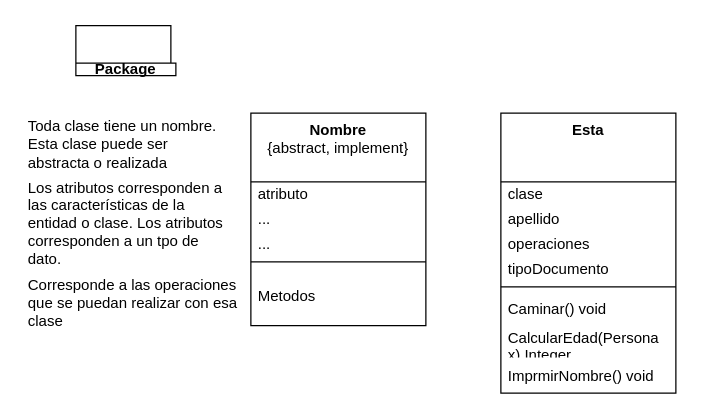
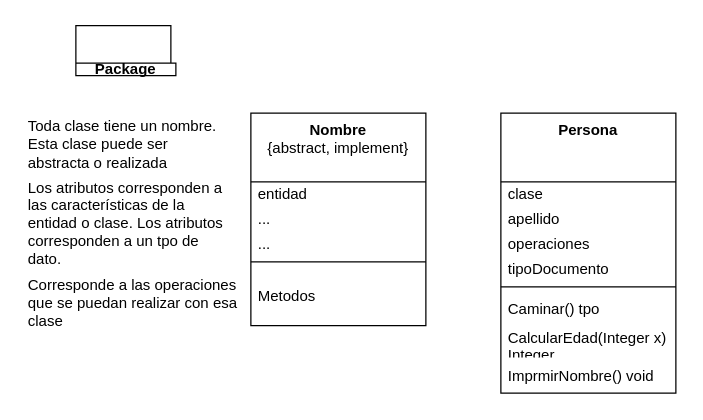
(588, 131) -> (588, 131)
(290, 194) -> (286, 194)
(561, 309) -> (559, 309)
(589, 343) -> (589, 343)
